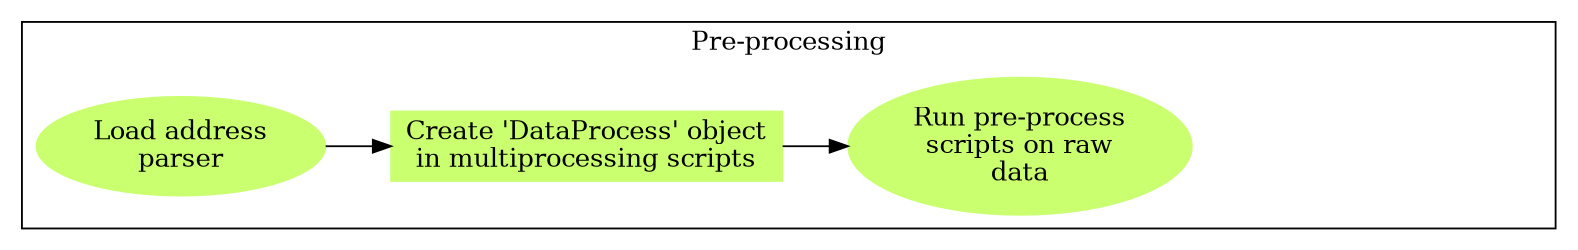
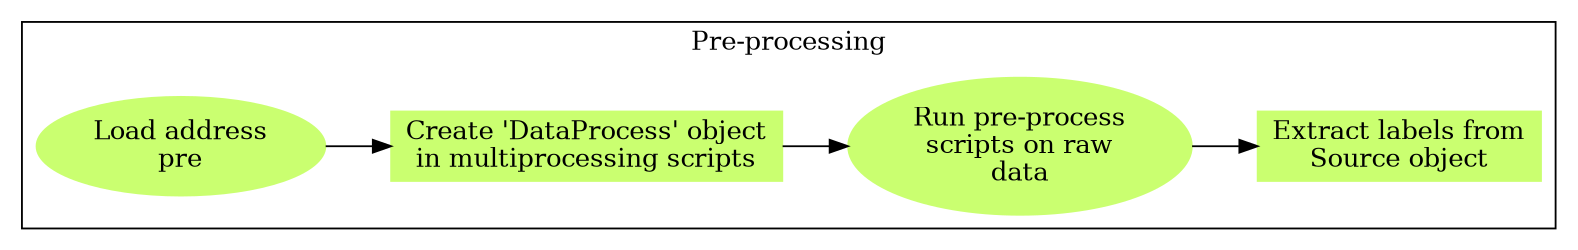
(181, 146) -> (181, 146)
none -> (1399, 146)
